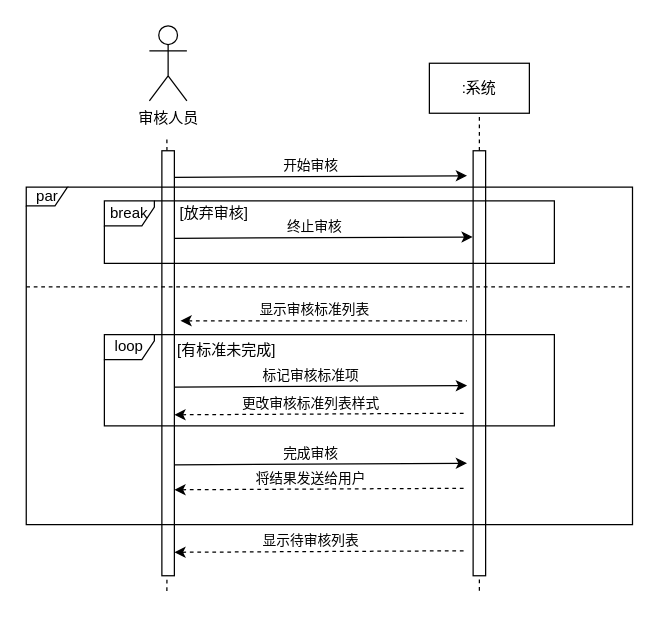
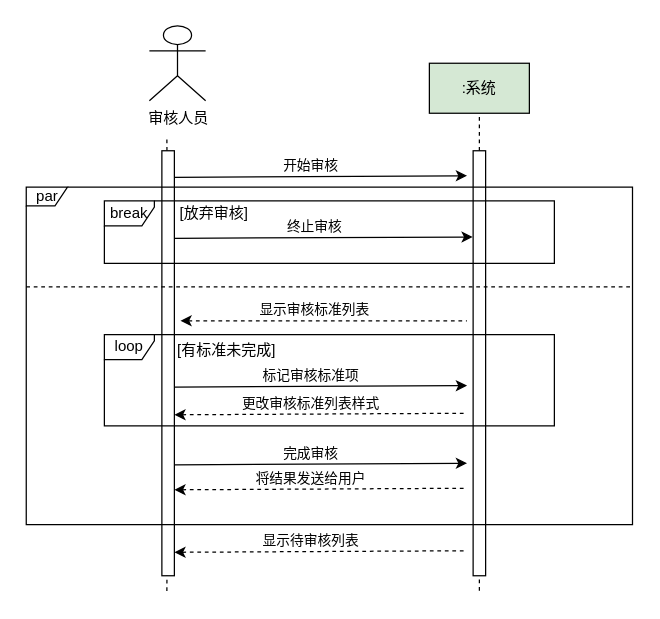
(168, 63) -> (178, 63)
(479, 88) -> (479, 88)
